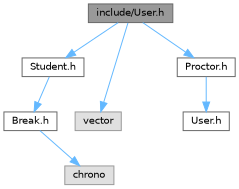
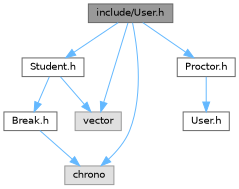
none -> (72, 91)
none -> (137, 95)
